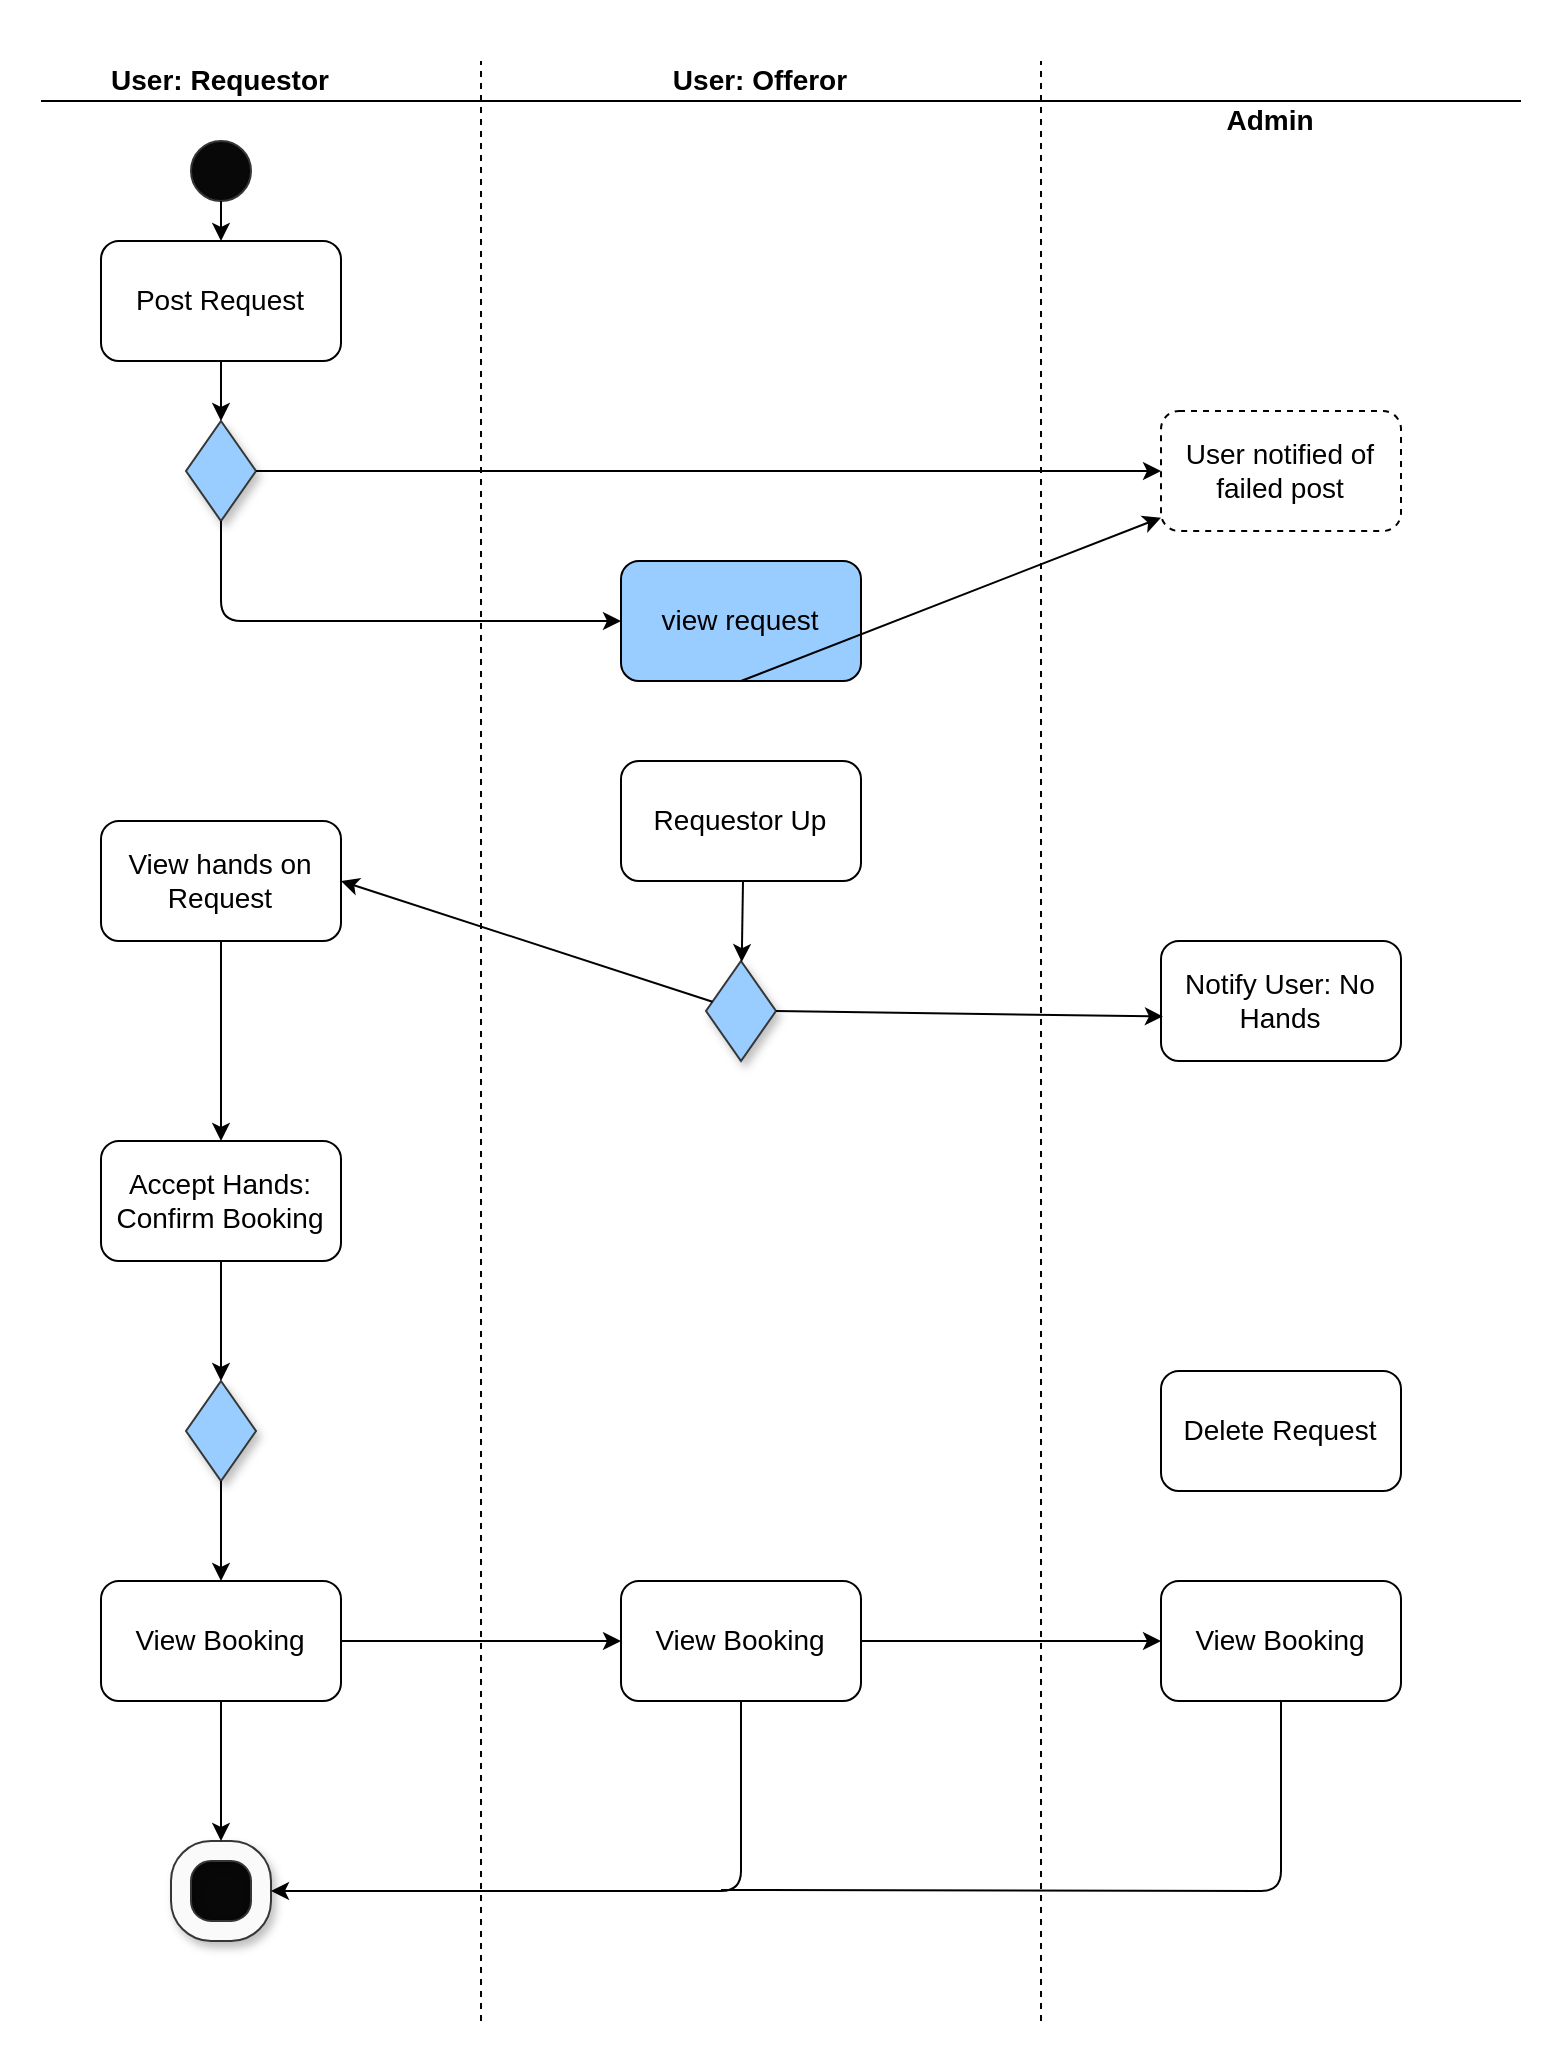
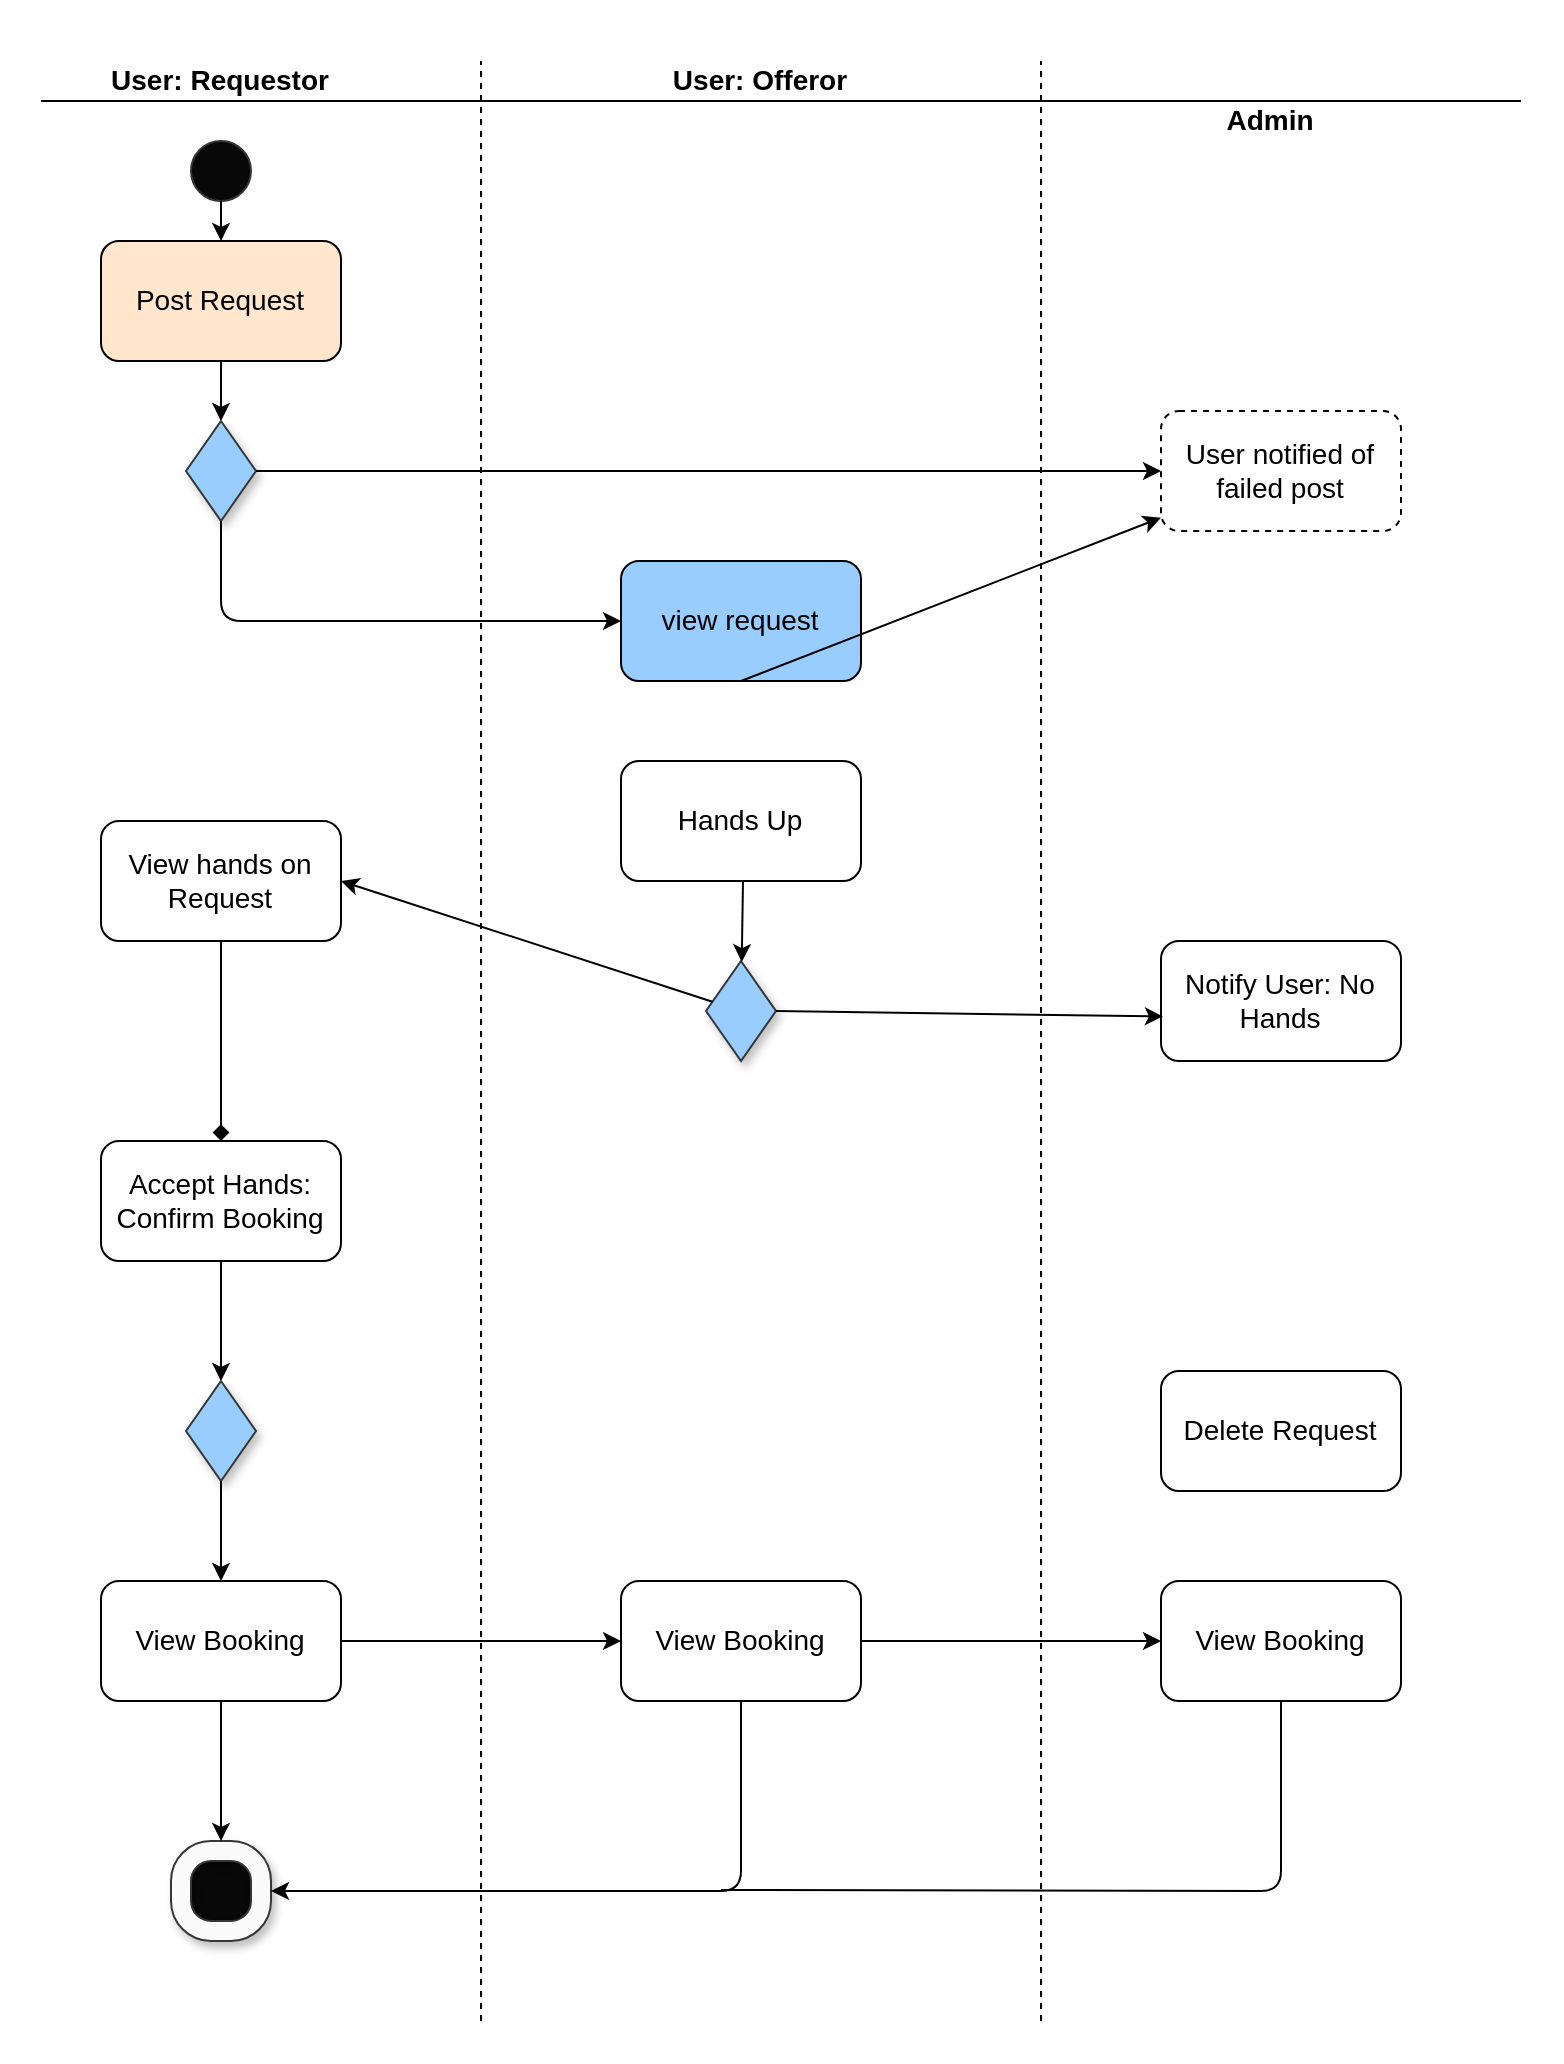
(221, 301) -> (221, 301)
(741, 821) -> (741, 821)
(221, 1126) -> (221, 1125)
